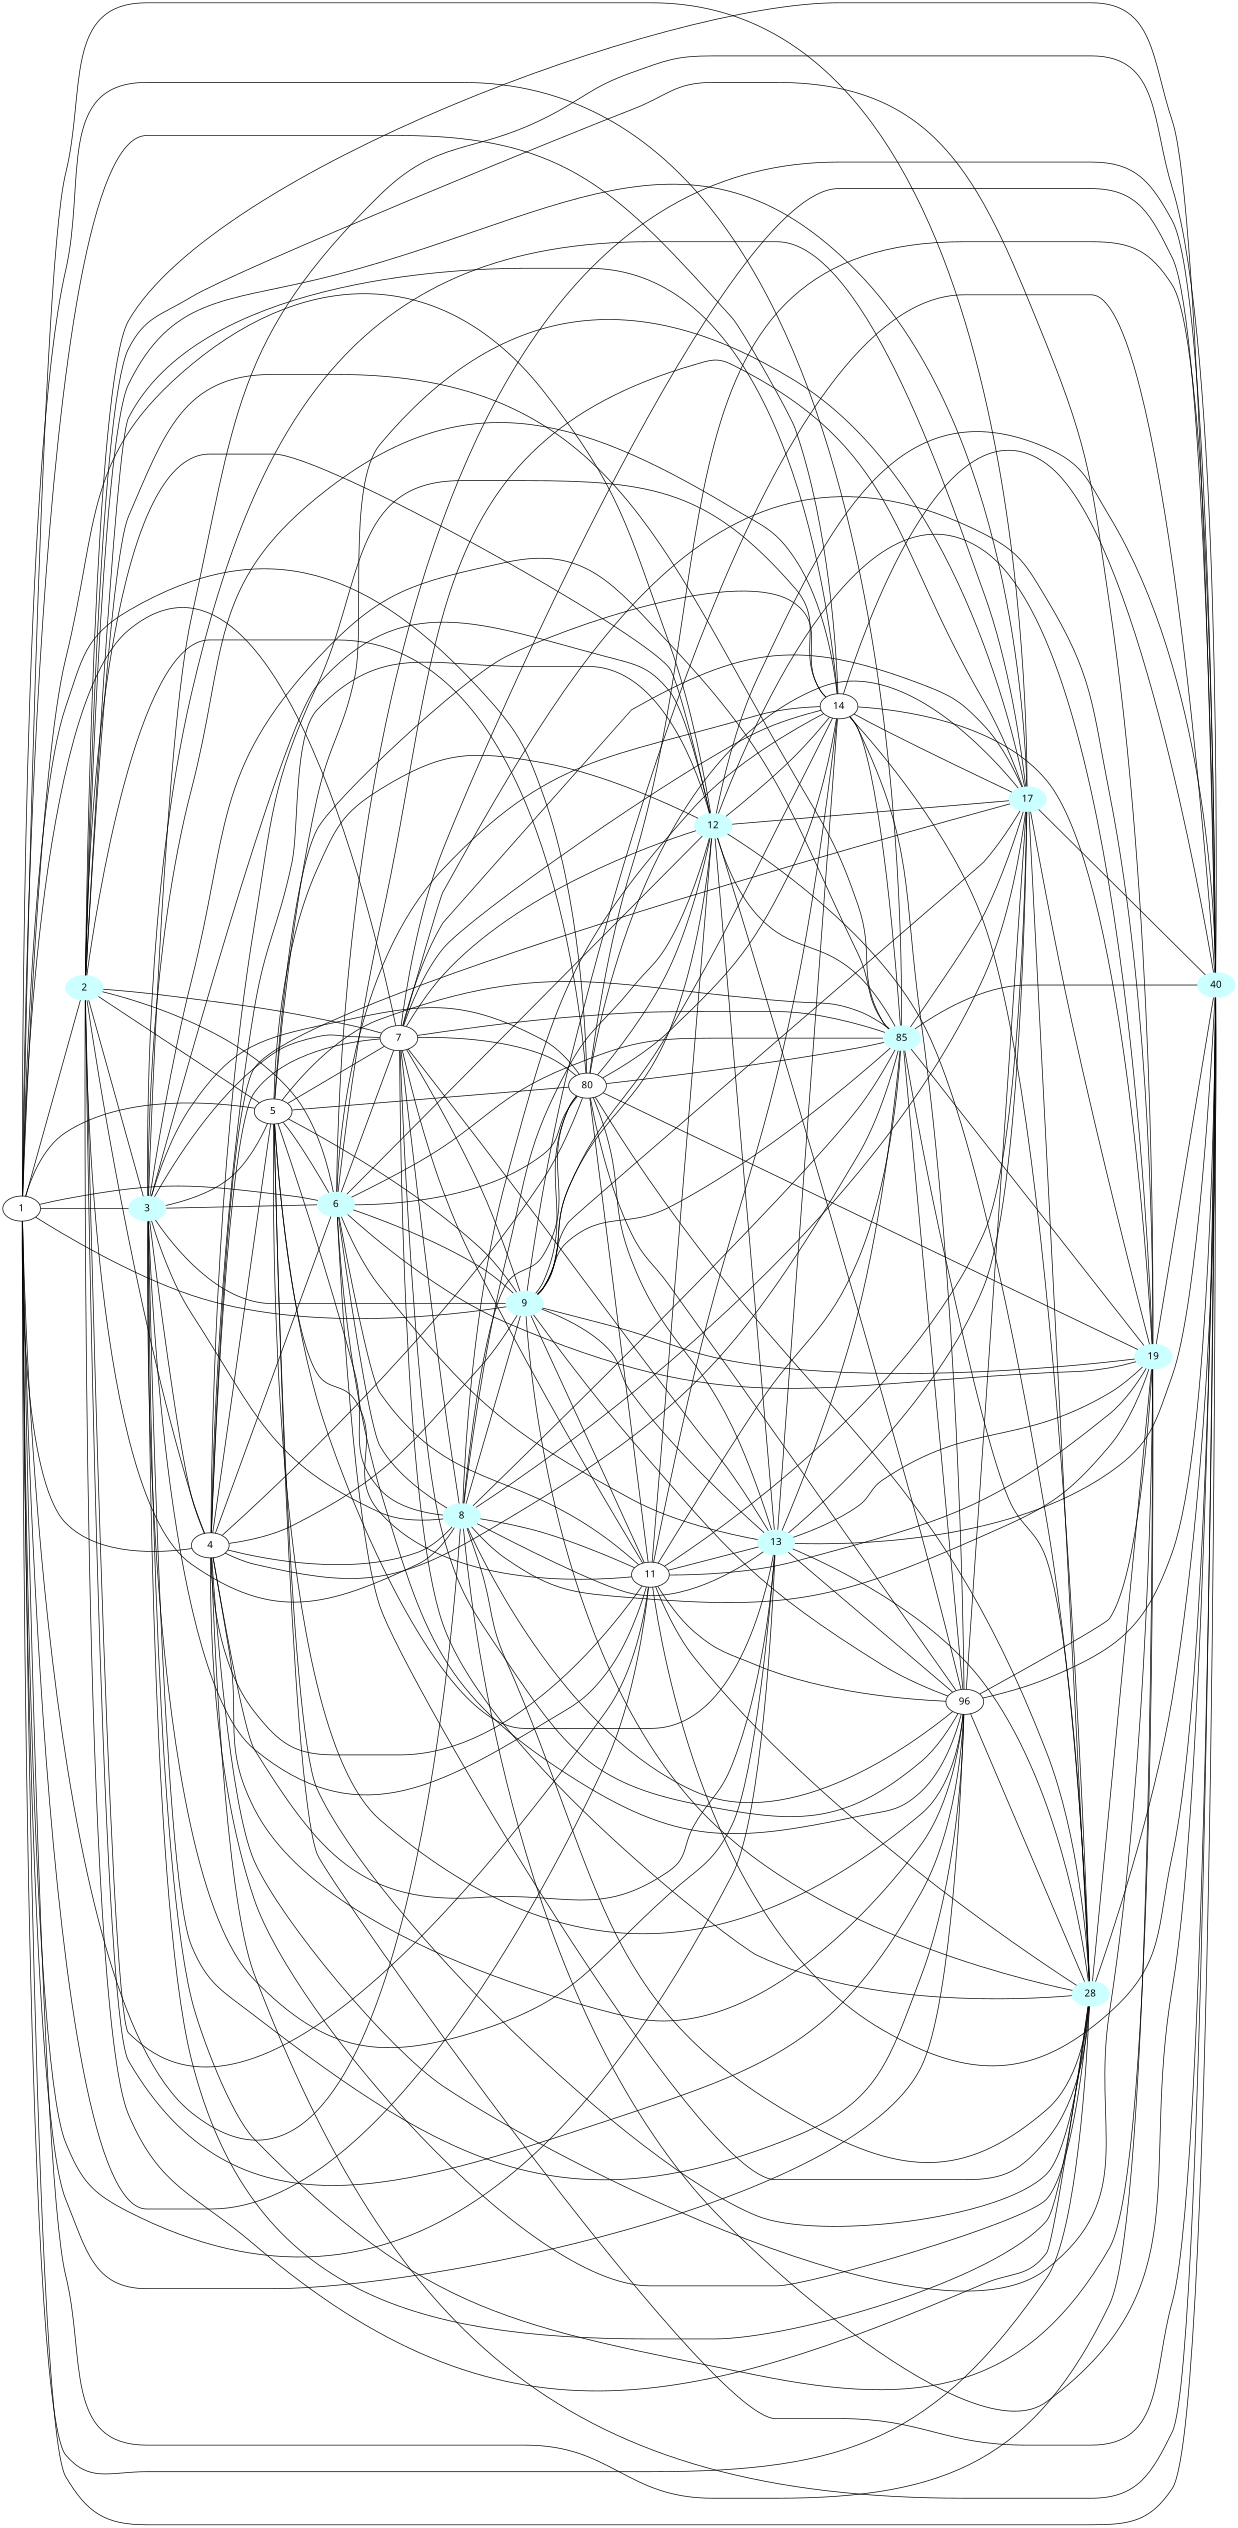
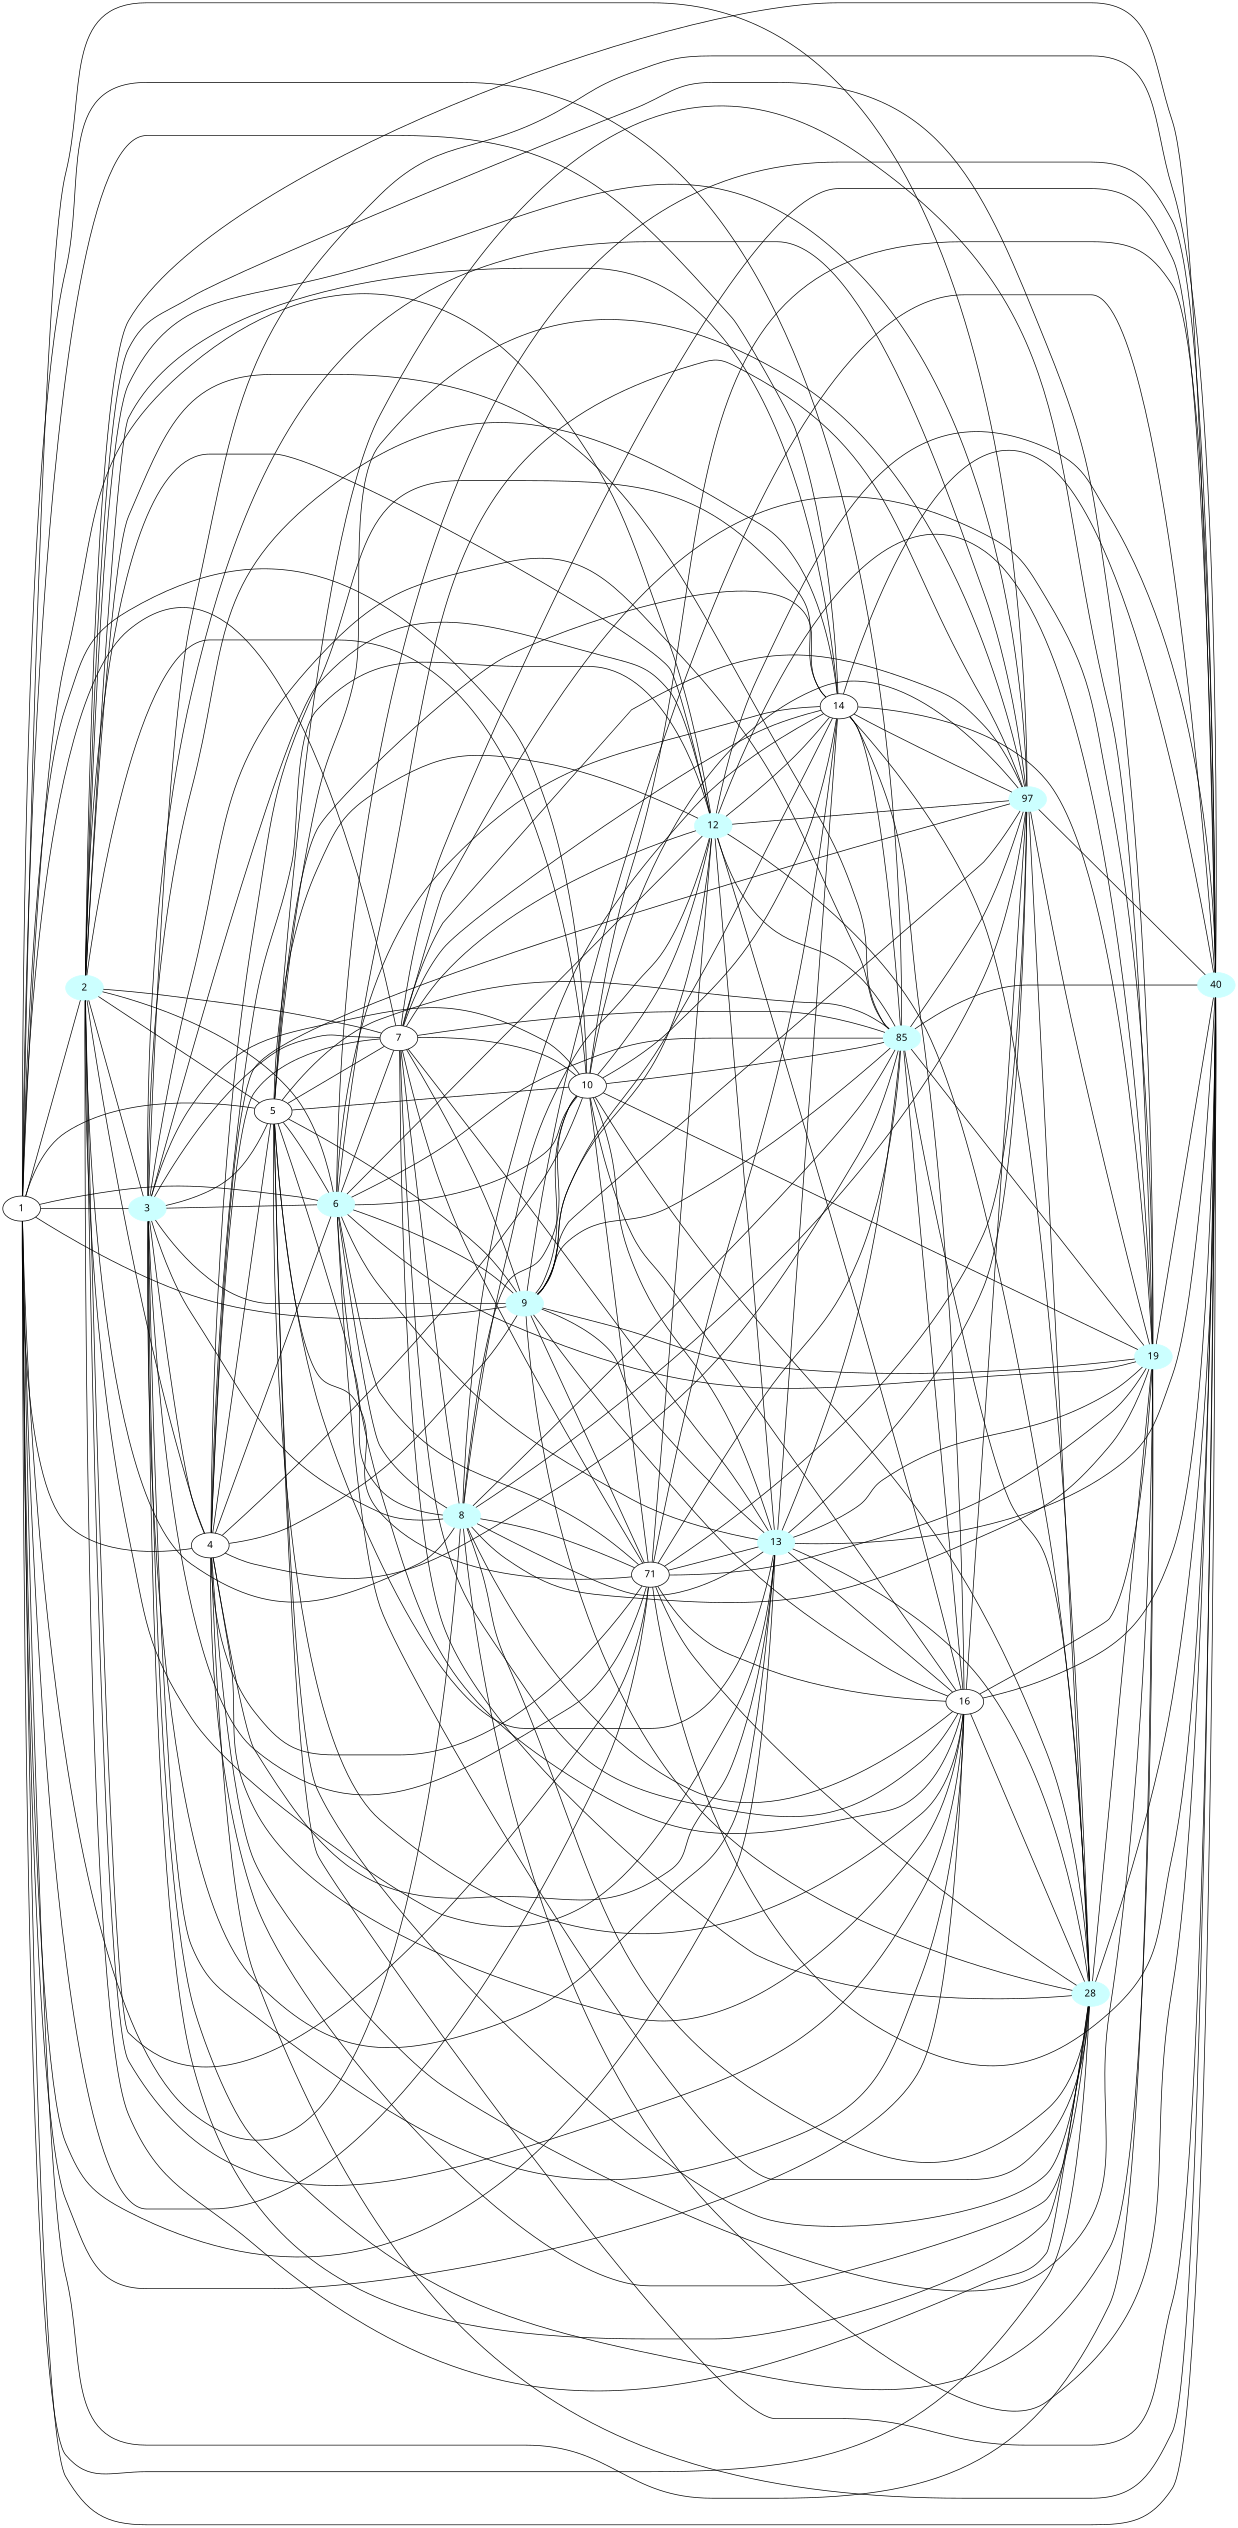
none -> (835, 141)
(1028, 799) -> (1028, 799)
(588, 1086) -> (588, 1086)
(495, 1405) -> none
(344, 1564) -> none
(650, 1575) -> (650, 1575)
(965, 1702) -> (965, 1702)
none -> (212, 1743)
